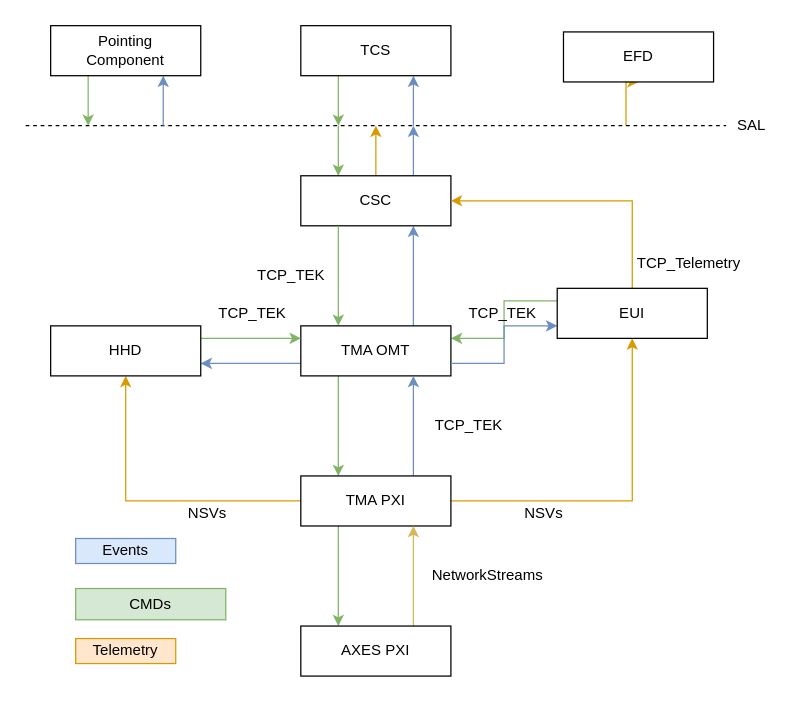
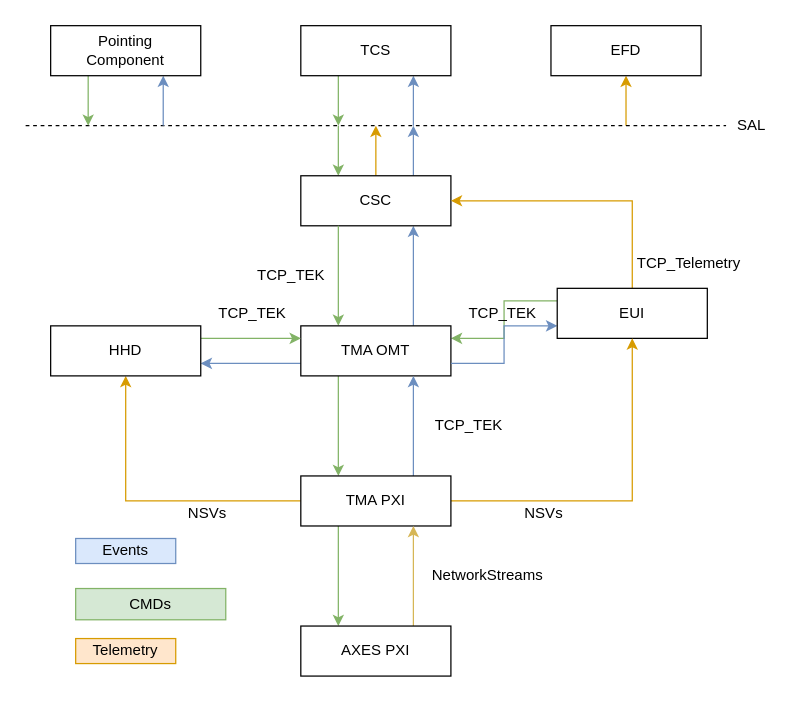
(638, 57) -> (626, 51)
